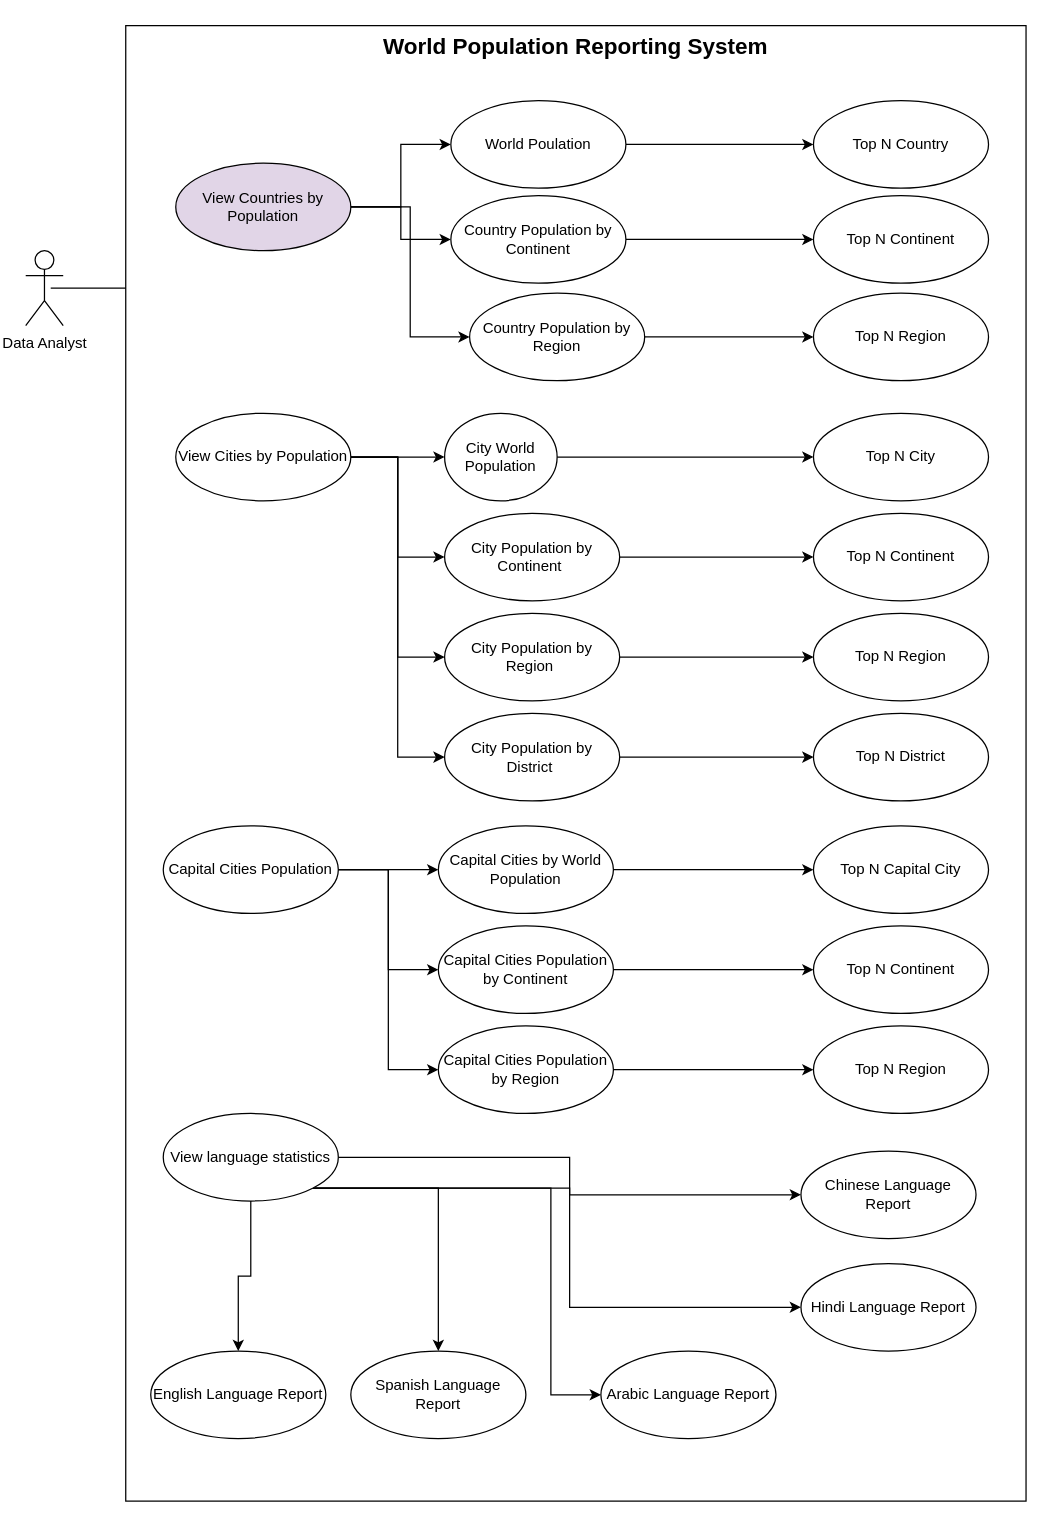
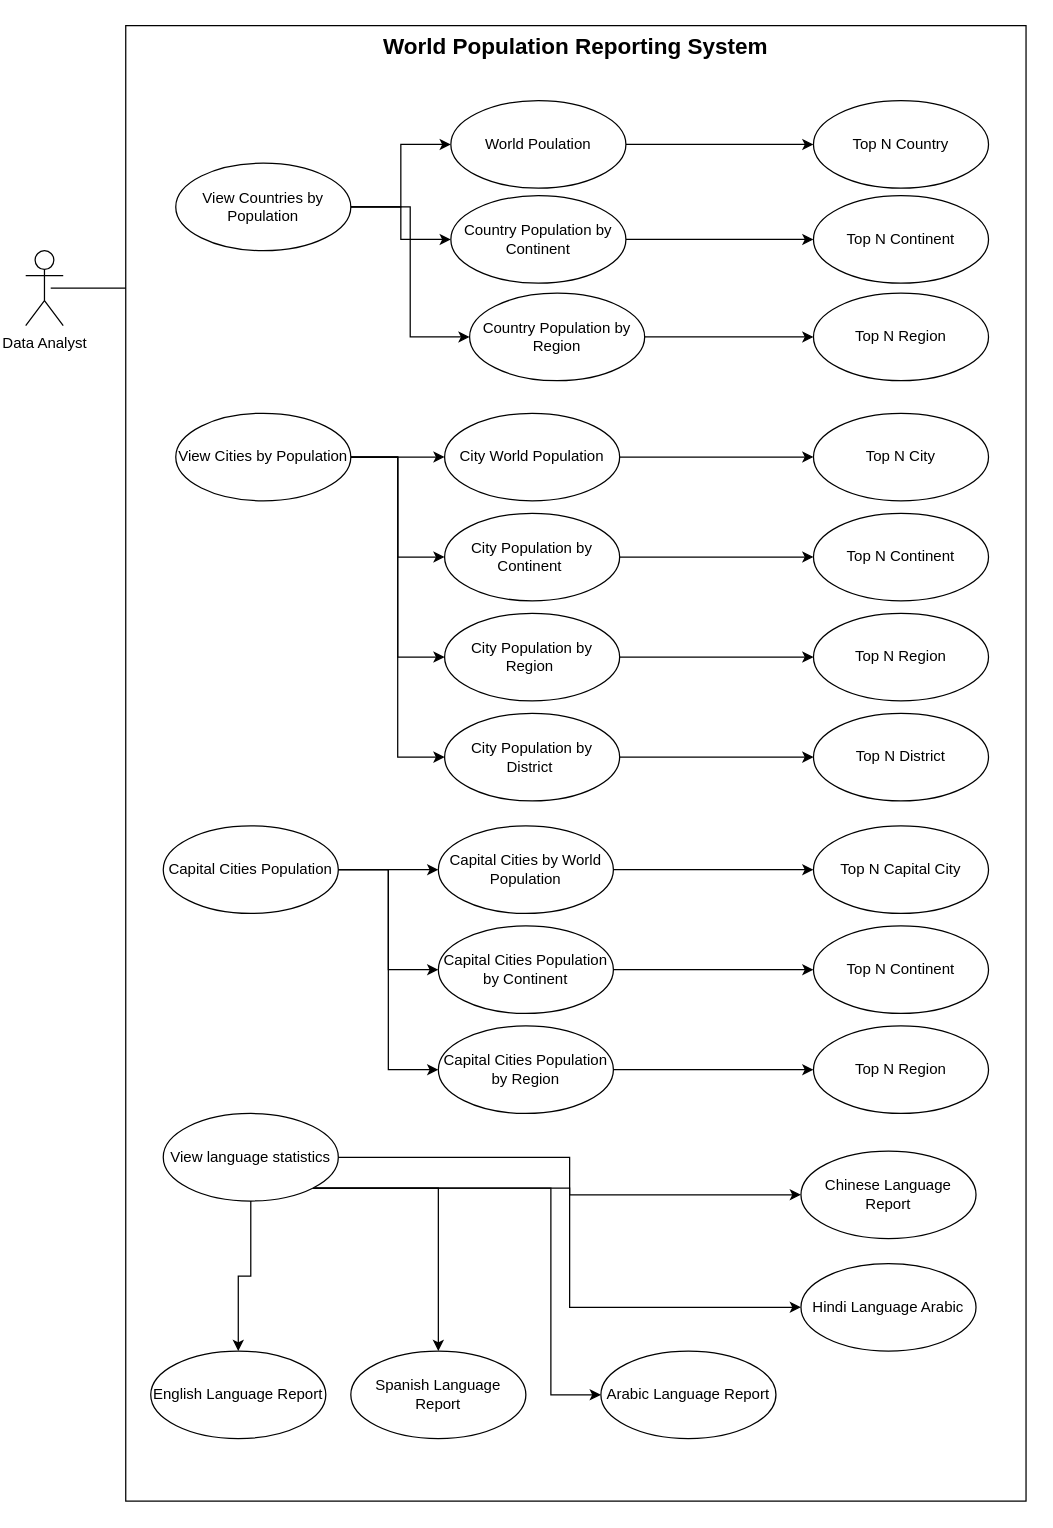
(263, 207) -> (263, 207)
(501, 457) -> (532, 457)
(888, 1307) -> (888, 1307)
